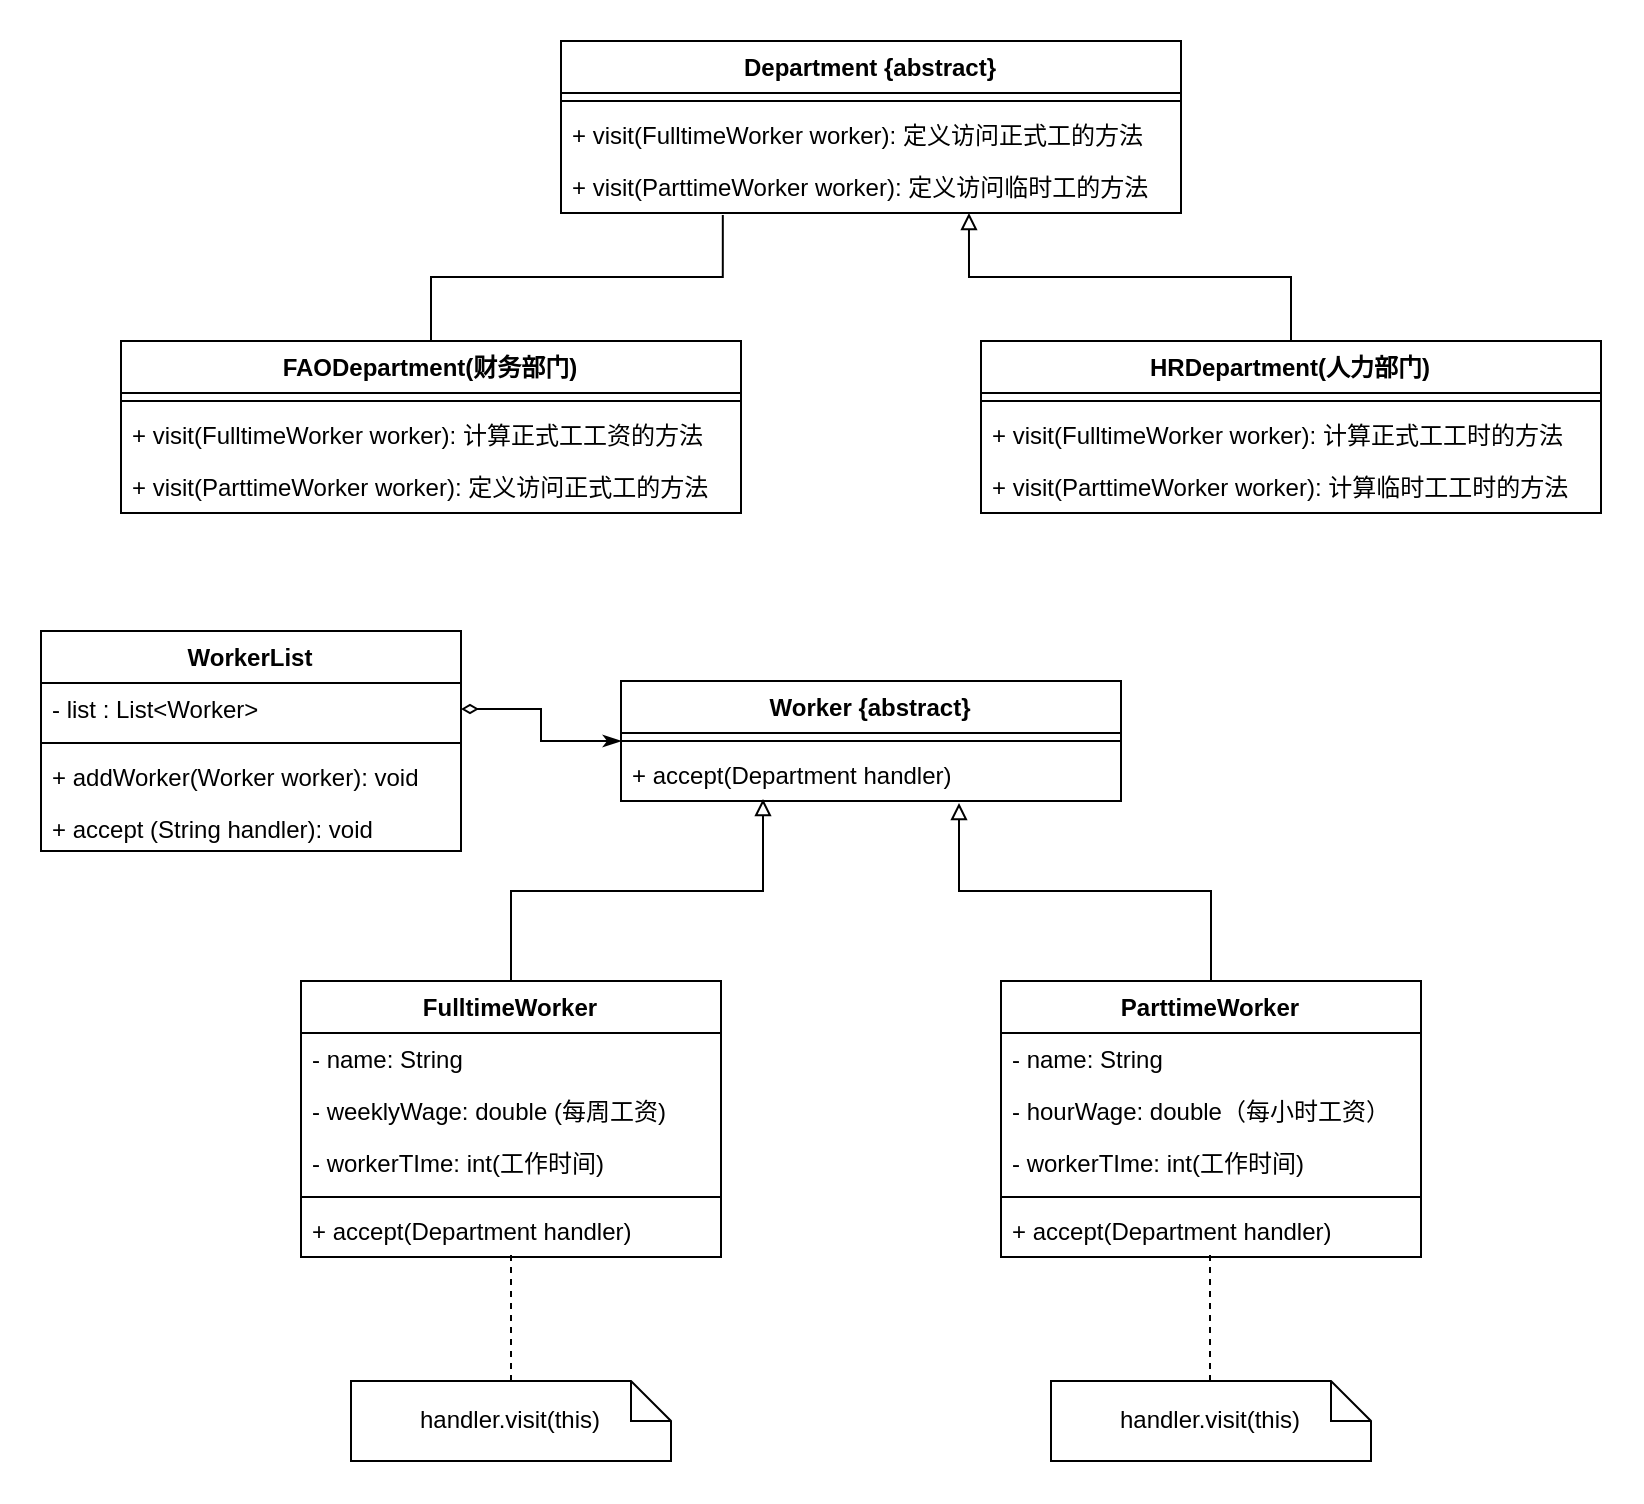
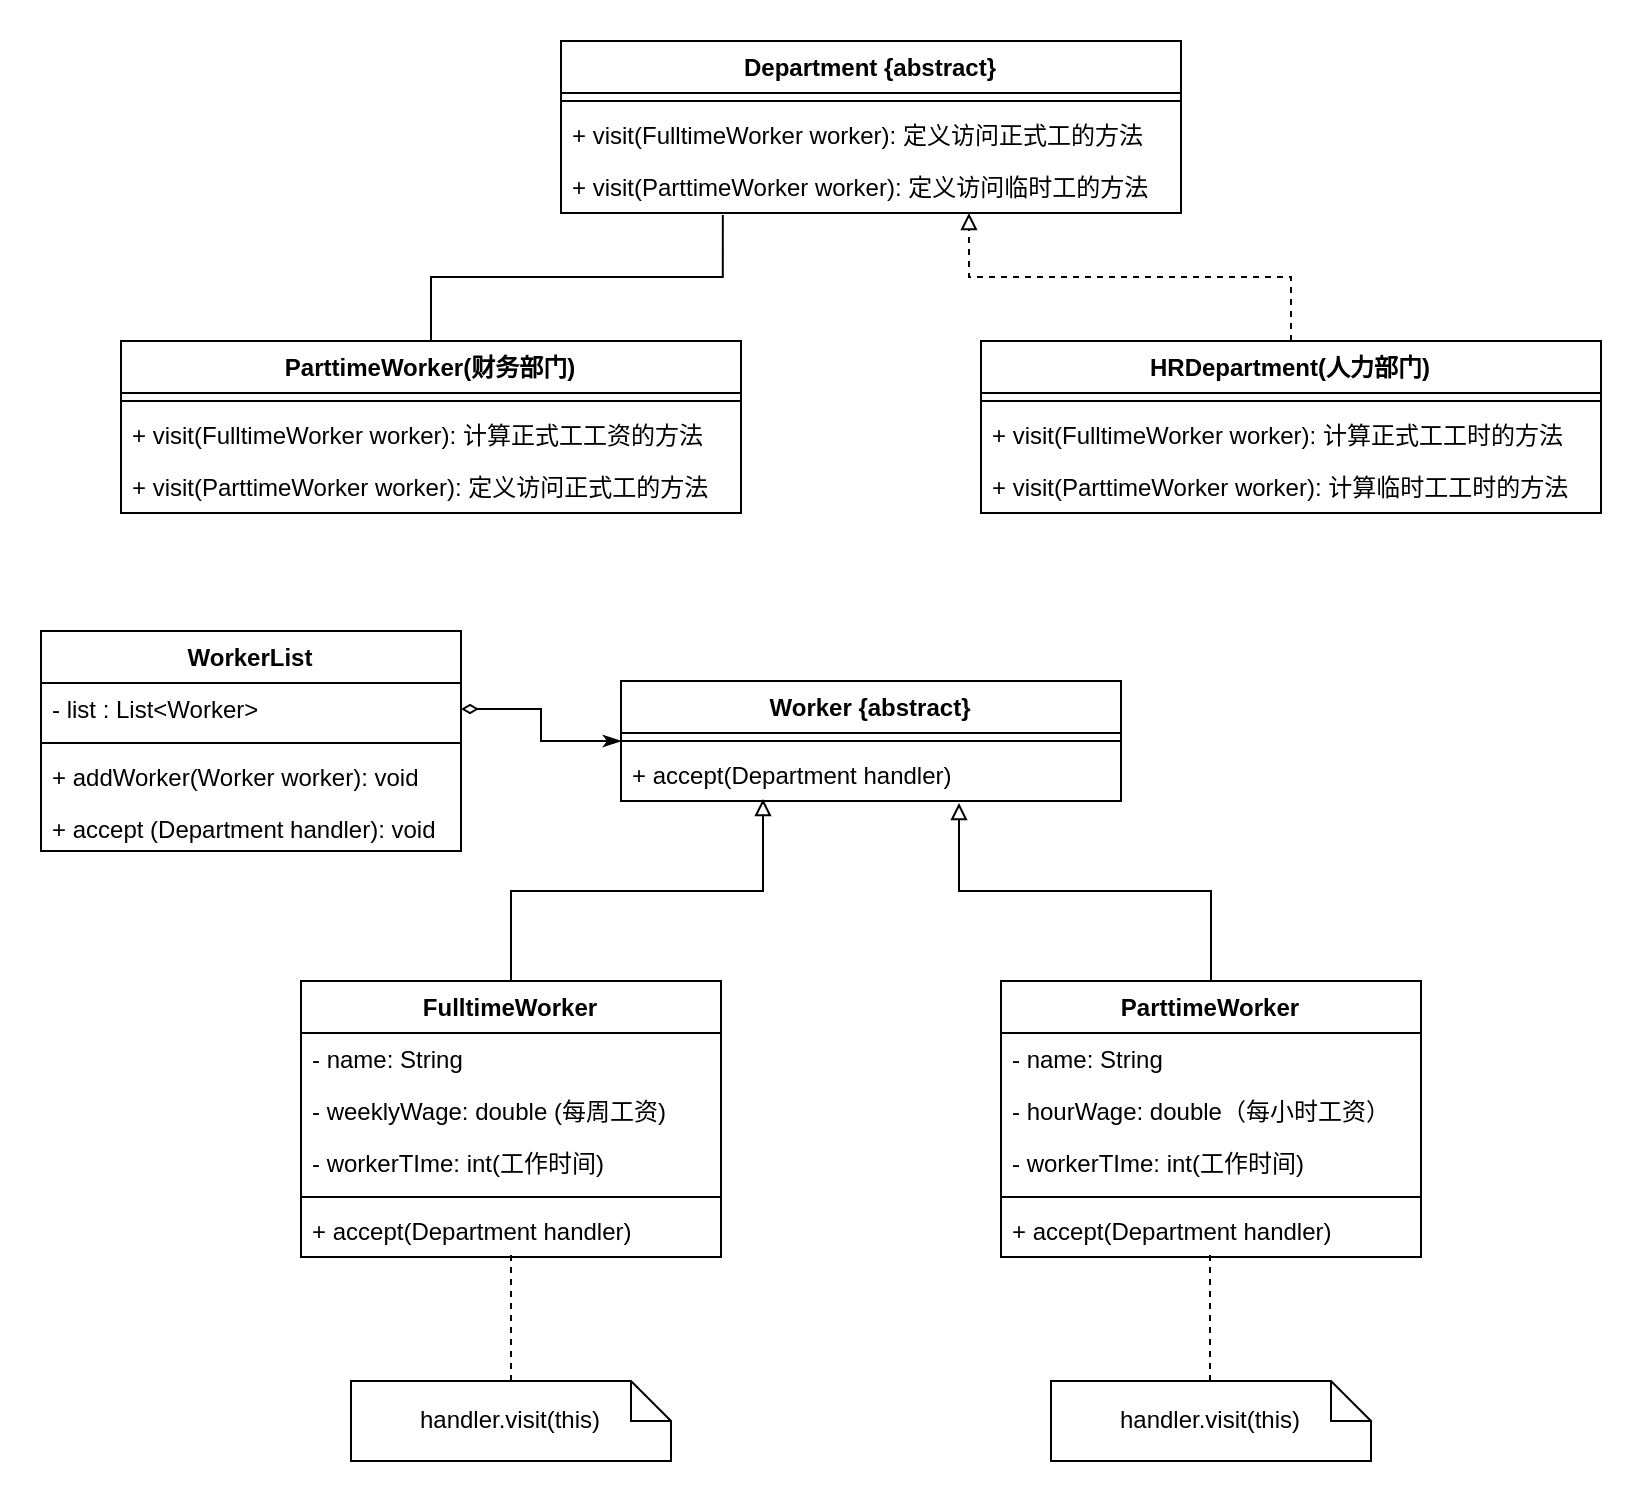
(1137, 277) -> (1137, 277)
(430, 368) -> (430, 368)
(235, 830) -> (265, 830)
